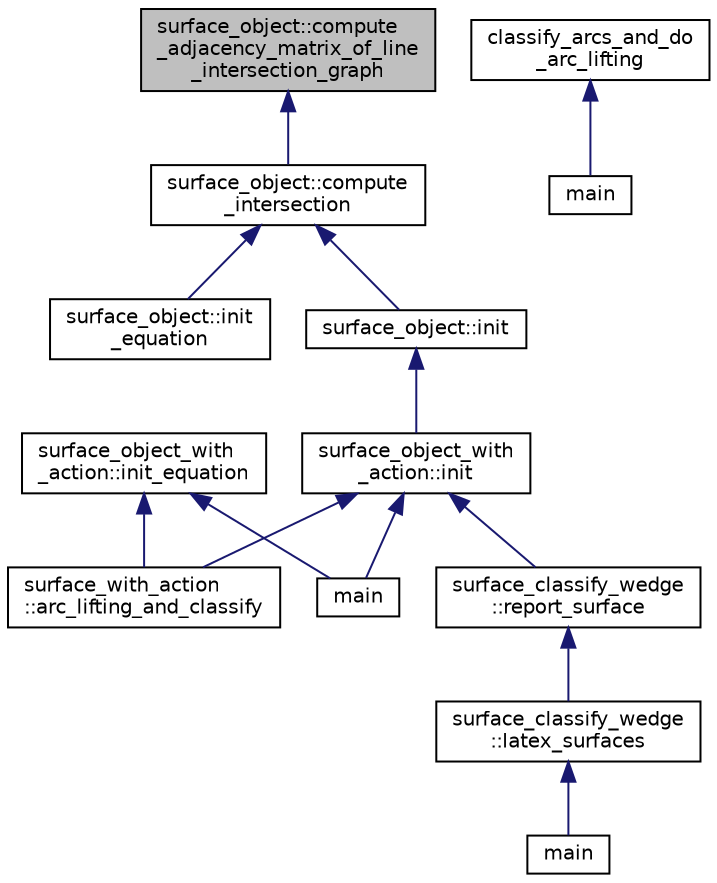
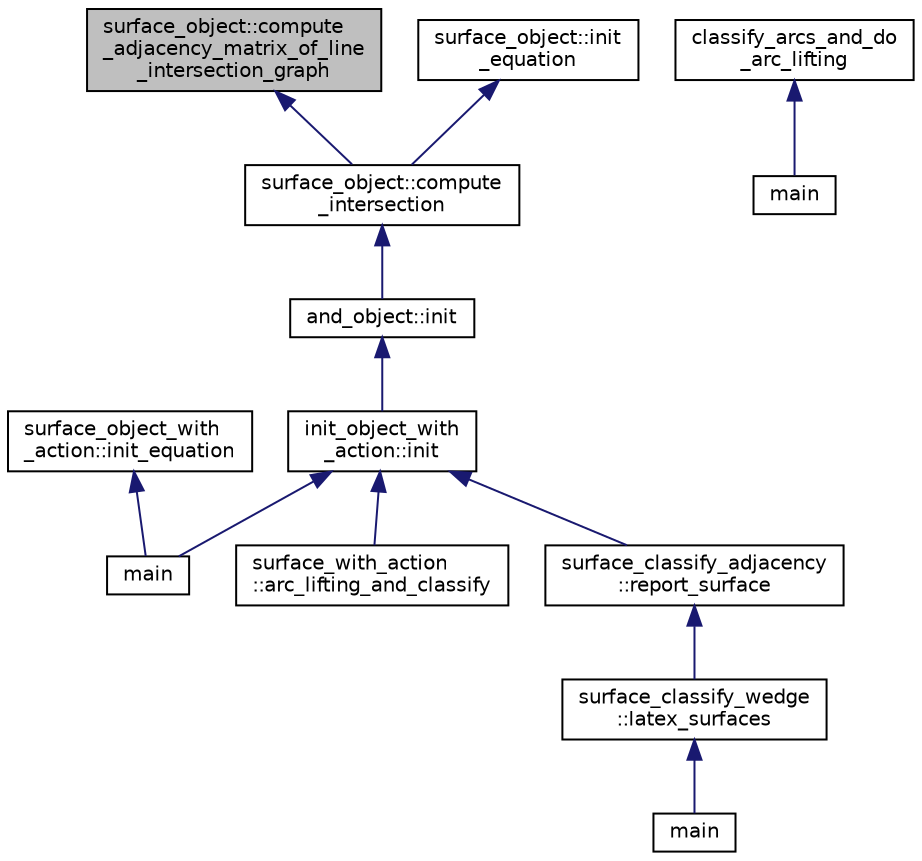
(217, 270) -> (448, 130)
(416, 329) -> (382, 318)
(416, 463) -> (382, 441)
(144, 541) -> none
(568, 597) -> (694, 575)
